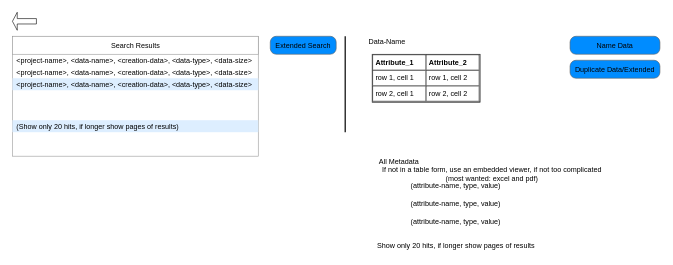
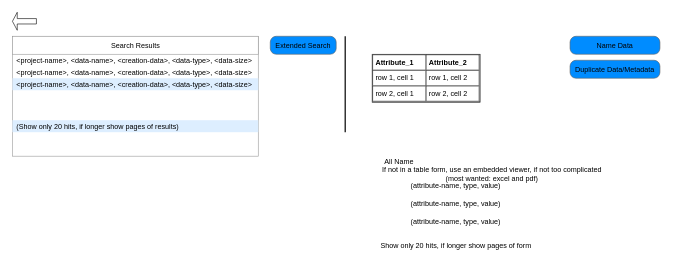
(387, 42) -> none
(615, 69) -> (615, 69)
(399, 162) -> (399, 162)
(456, 246) -> (456, 246)
